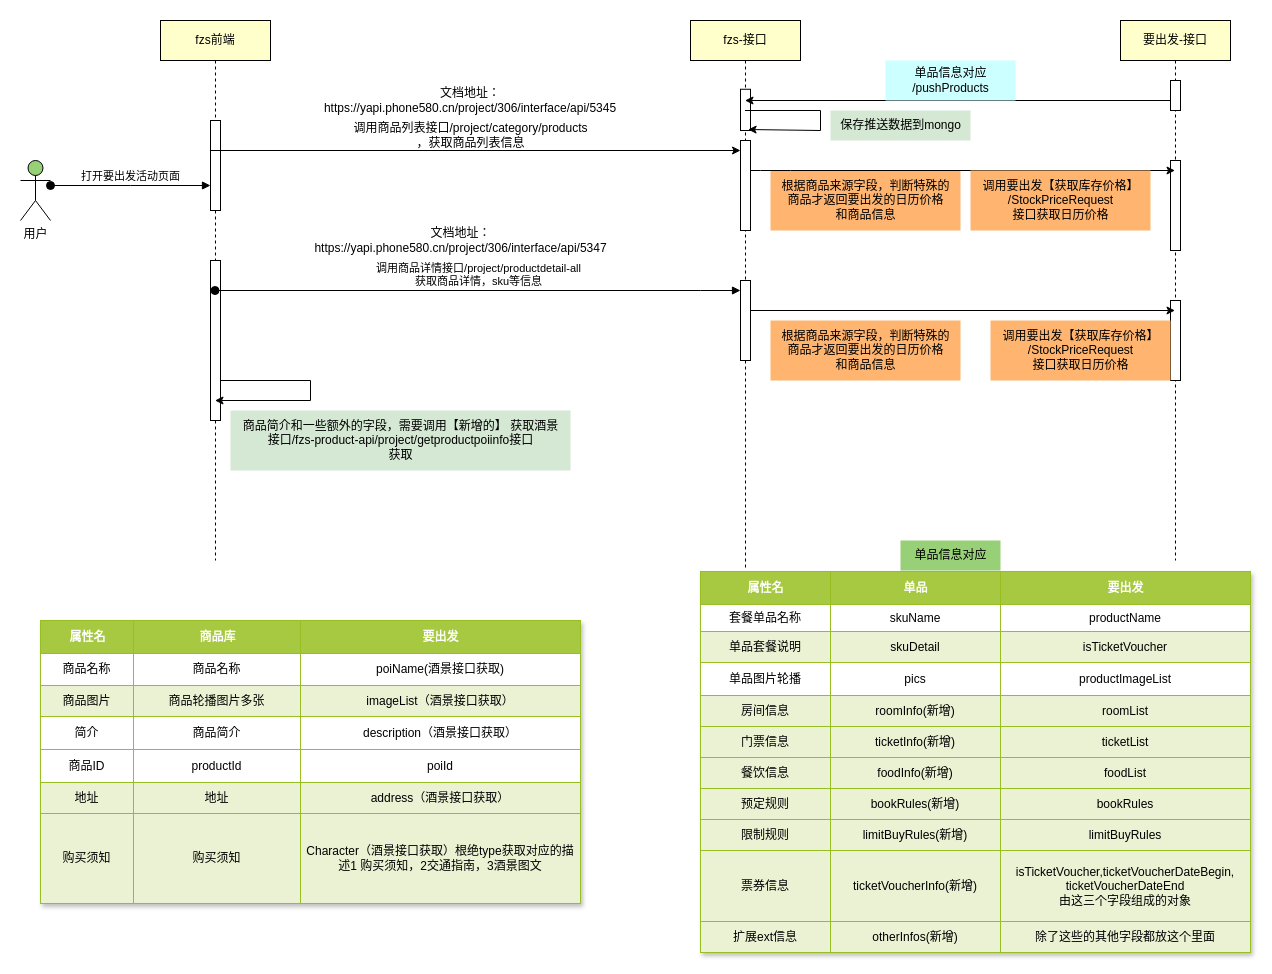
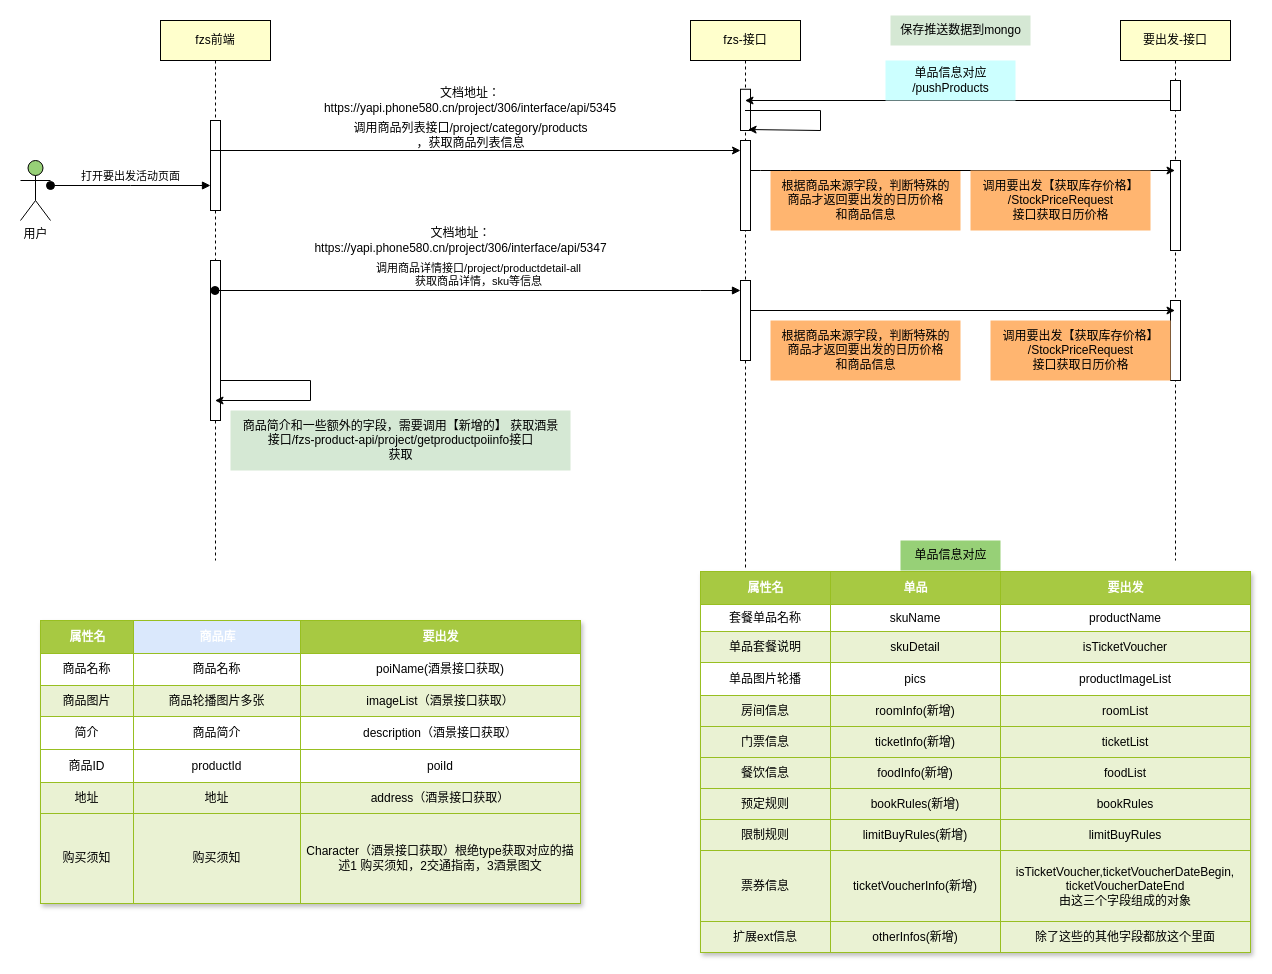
(901, 126) -> (961, 31)
(217, 637) -> (217, 637)
